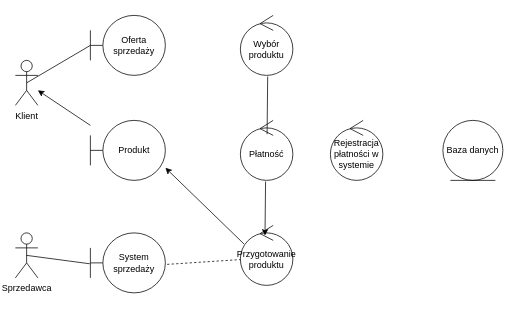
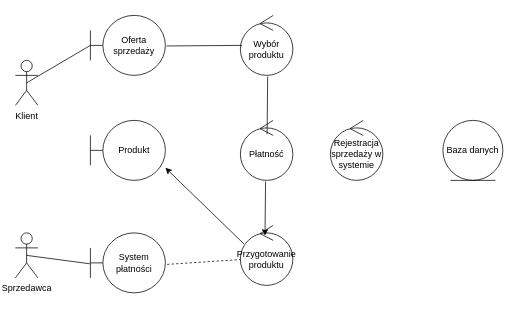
none -> (205, 46)
(66, 109) -> none
(357, 154) -> (357, 154)
(134, 263) -> (134, 263)
